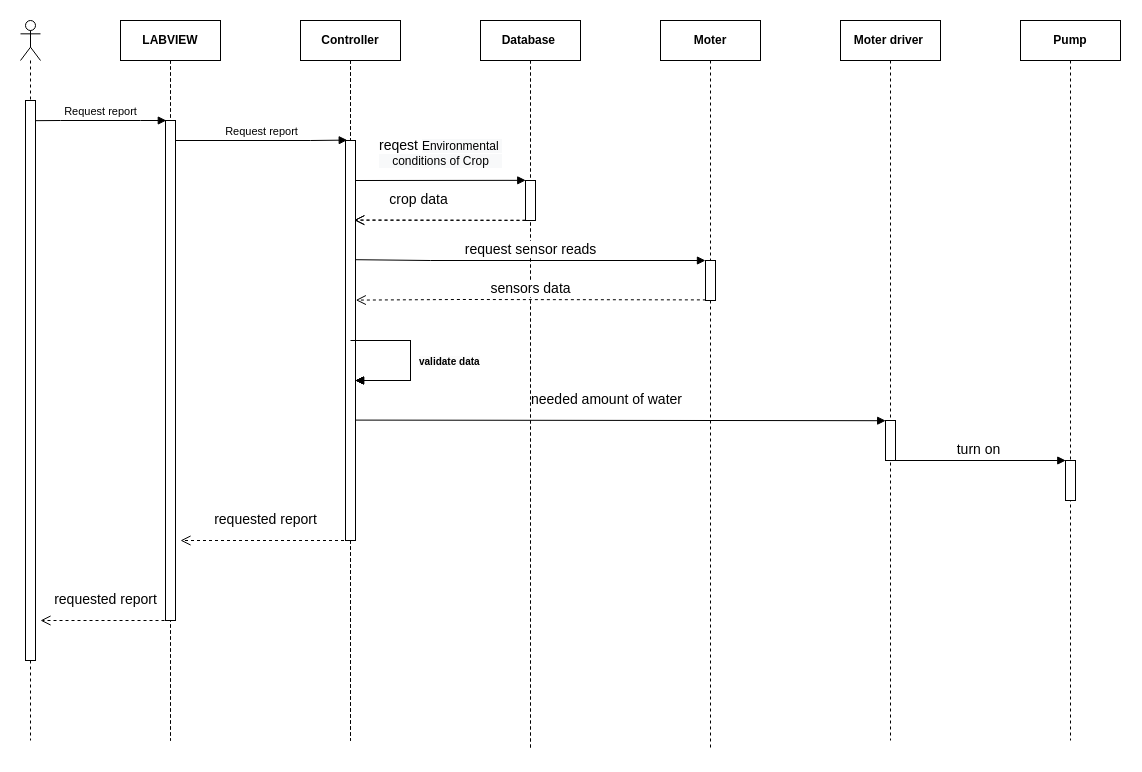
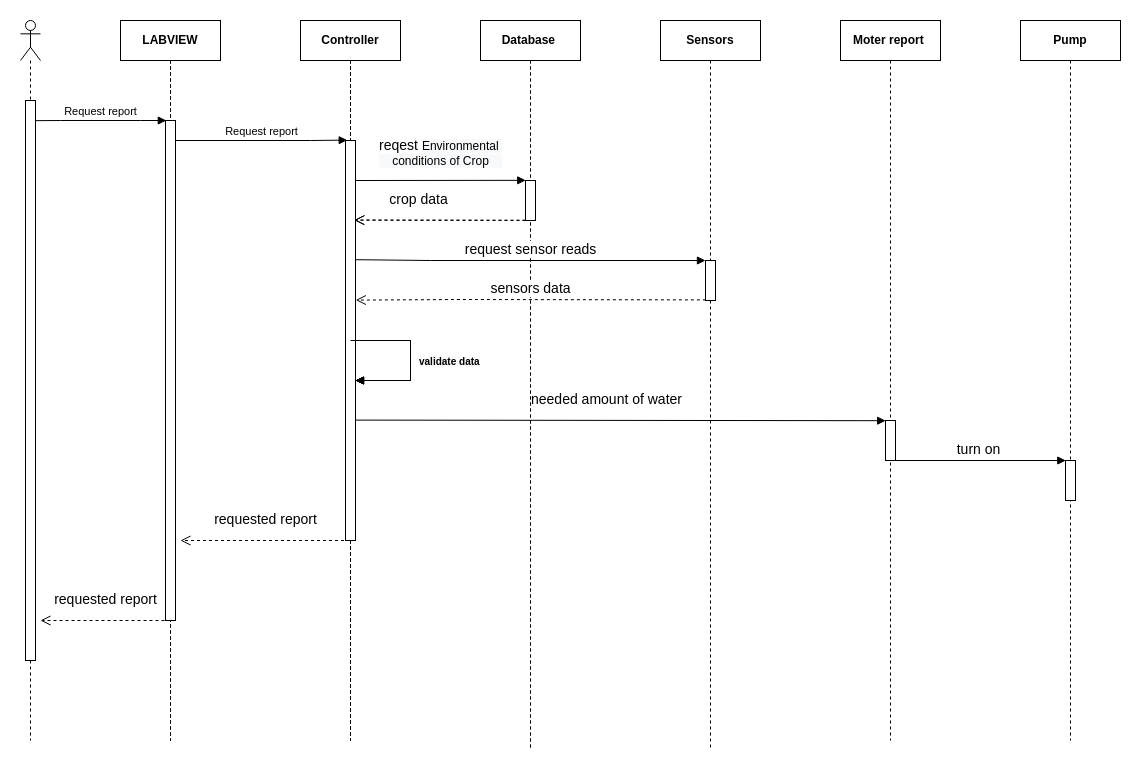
(711, 41) -> (711, 41)
(891, 41) -> (891, 41)
